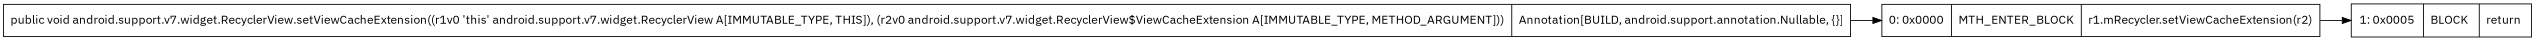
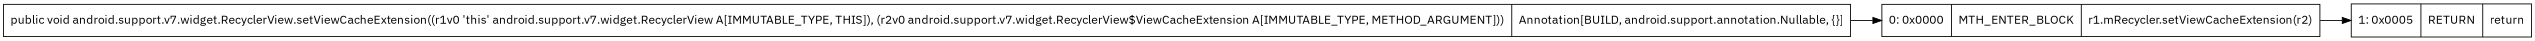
(2450, 20) -> (2452, 20)
